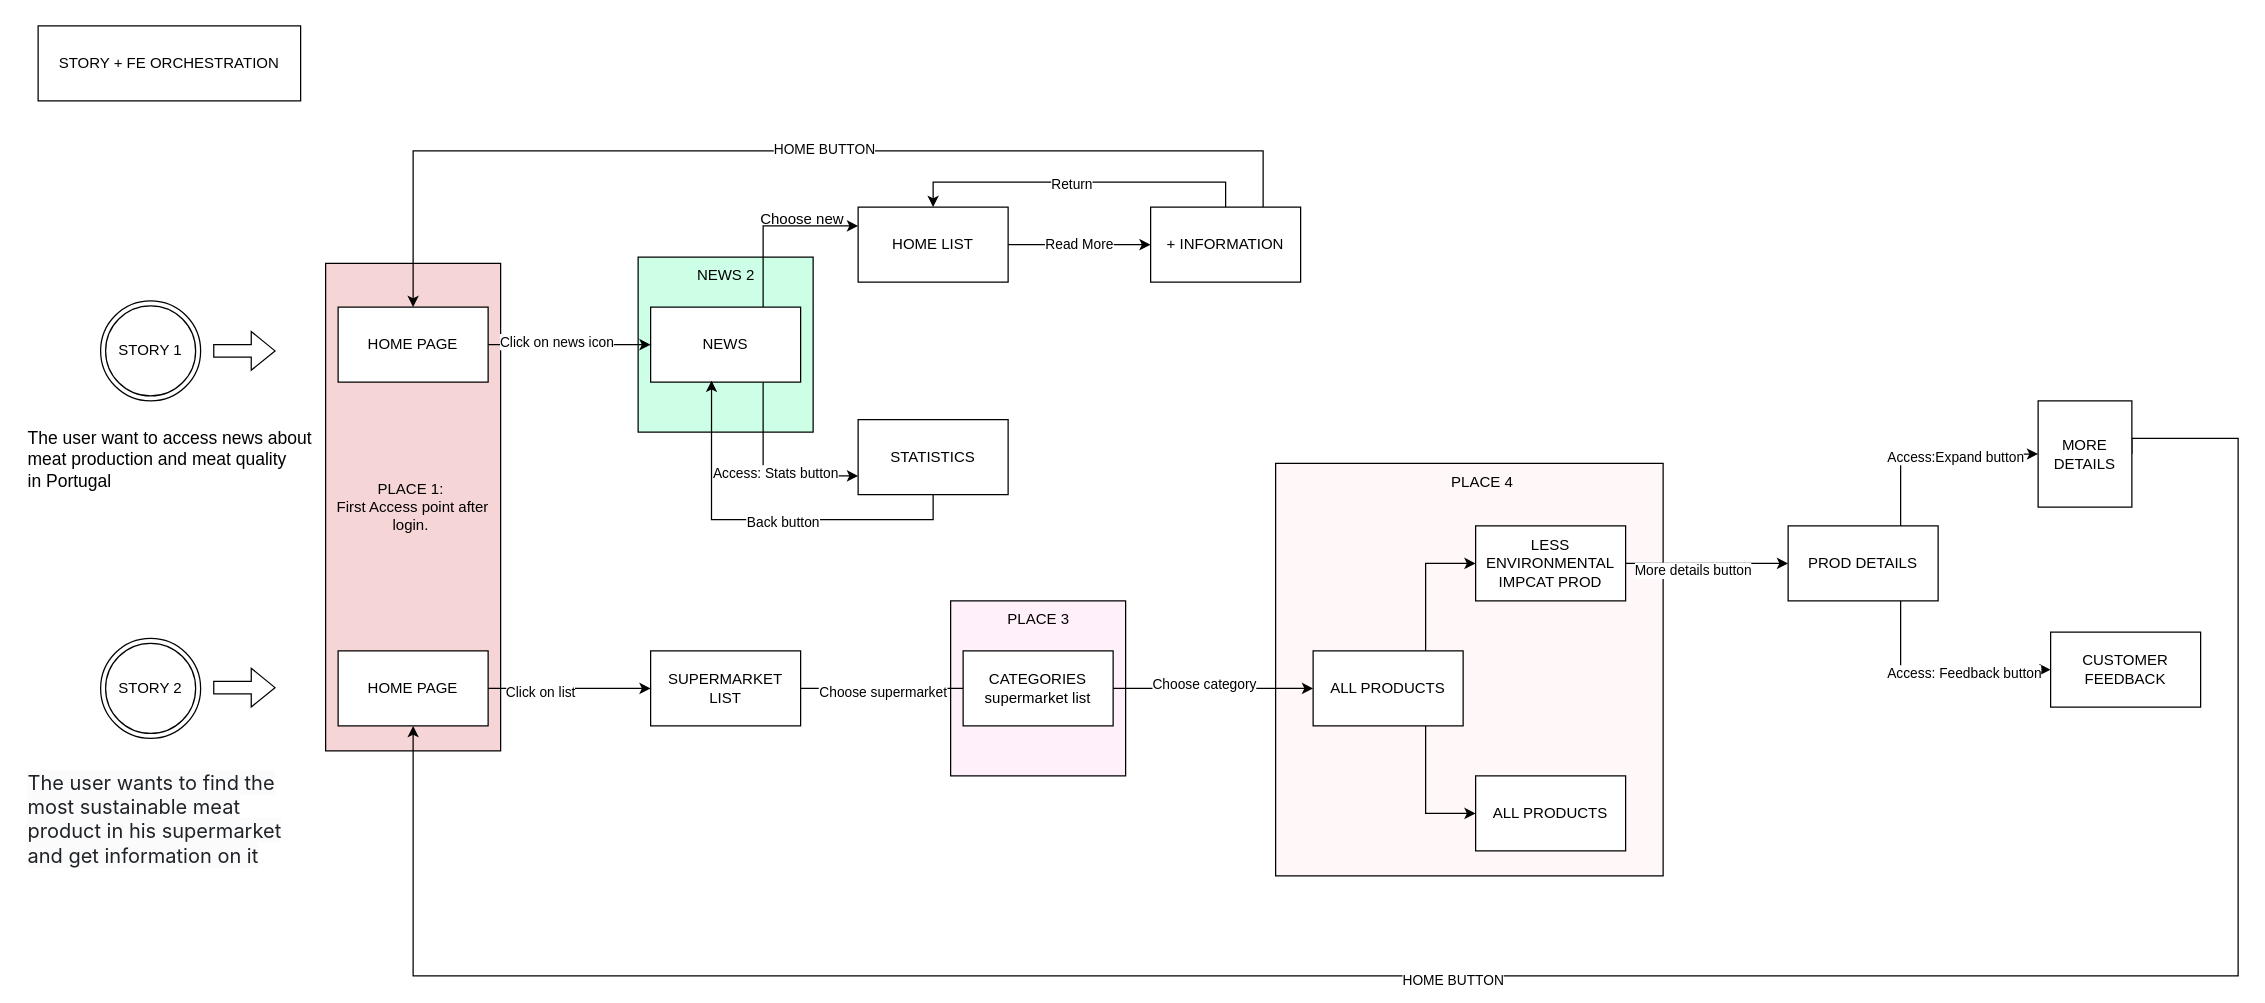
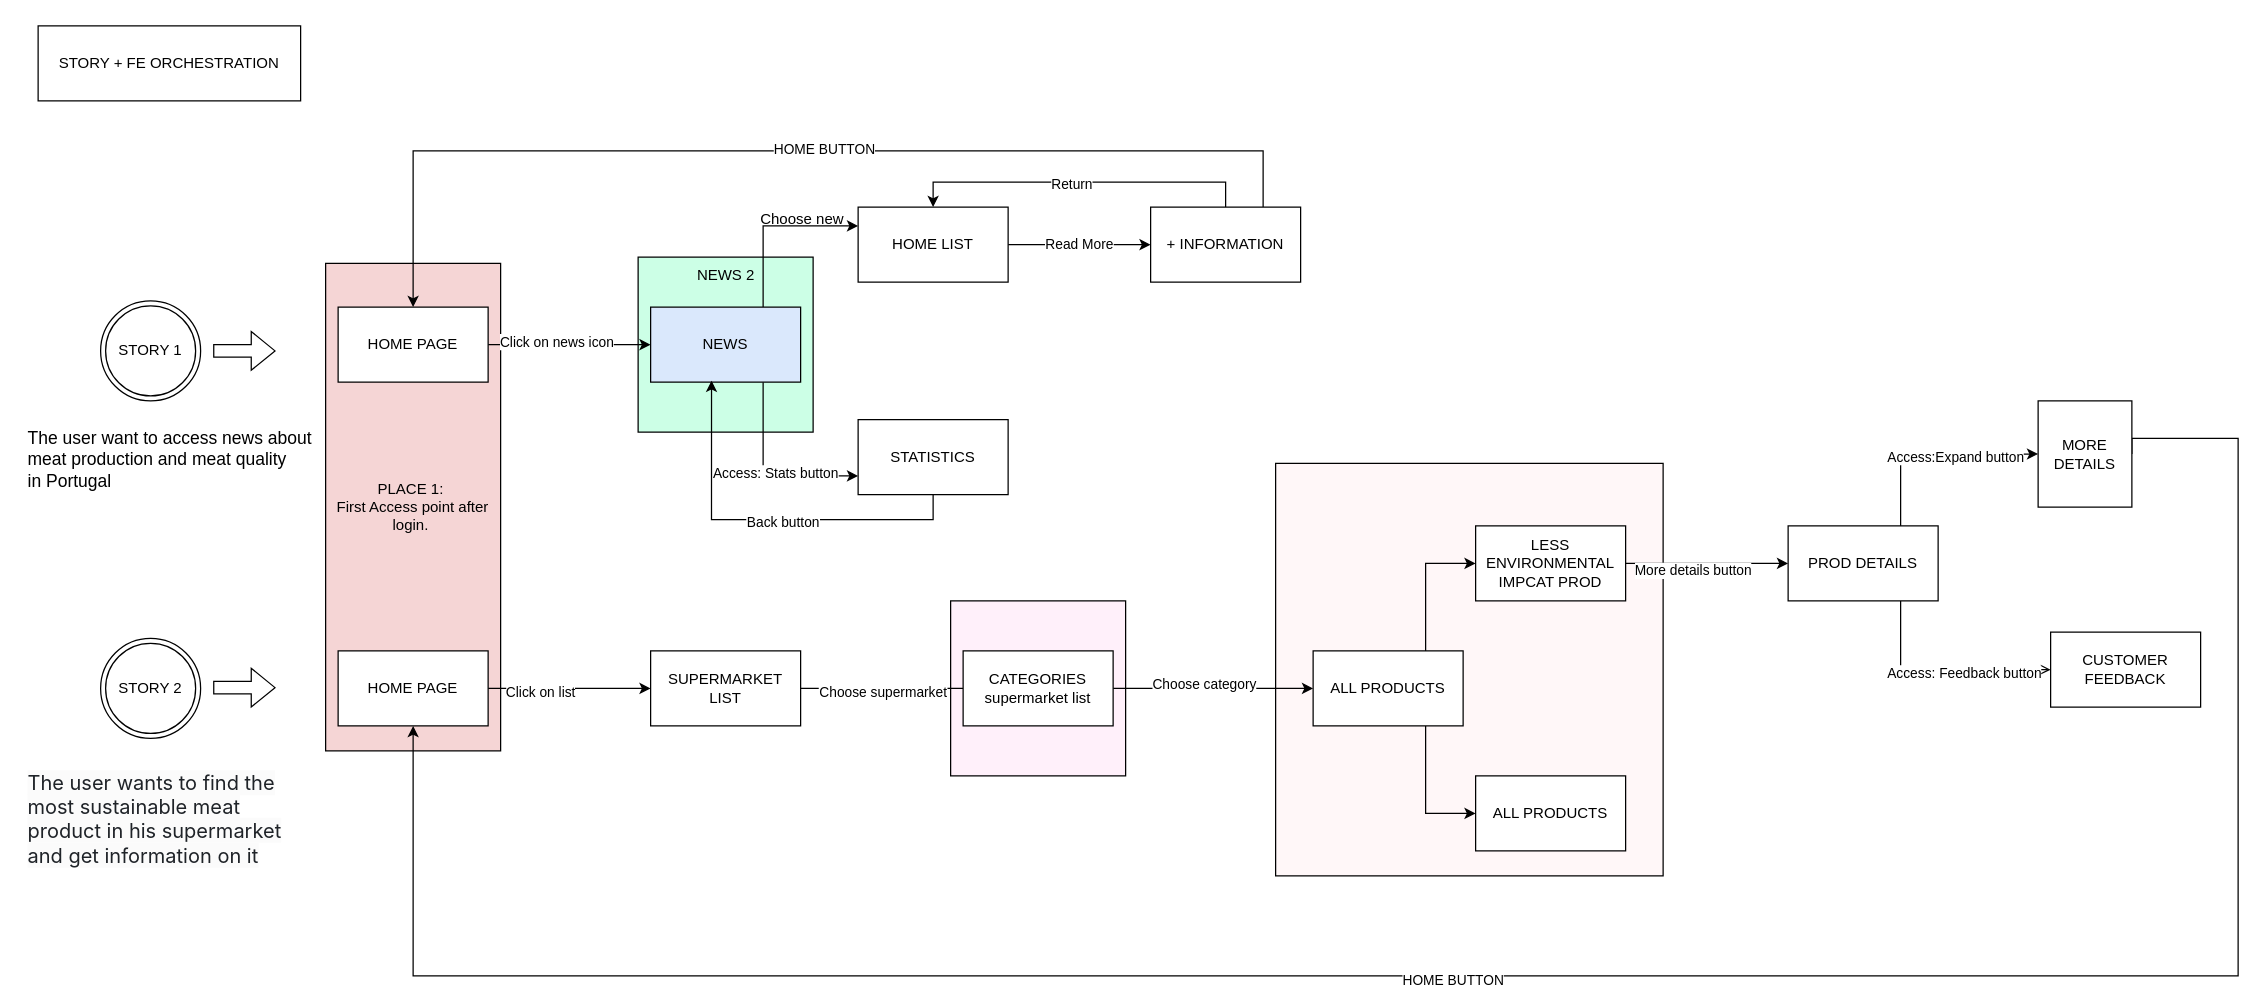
(726, 344) -> (726, 344)
(1482, 482) -> none
(1038, 619) -> none
(2041, 669) -> (2043, 669)
